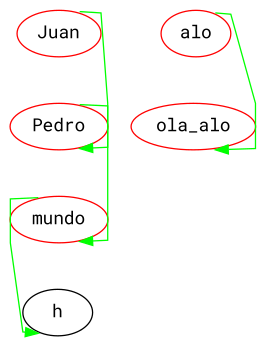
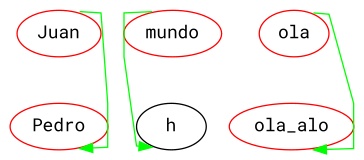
(196, 34) -> (294, 34)
(108, 167) -> none
